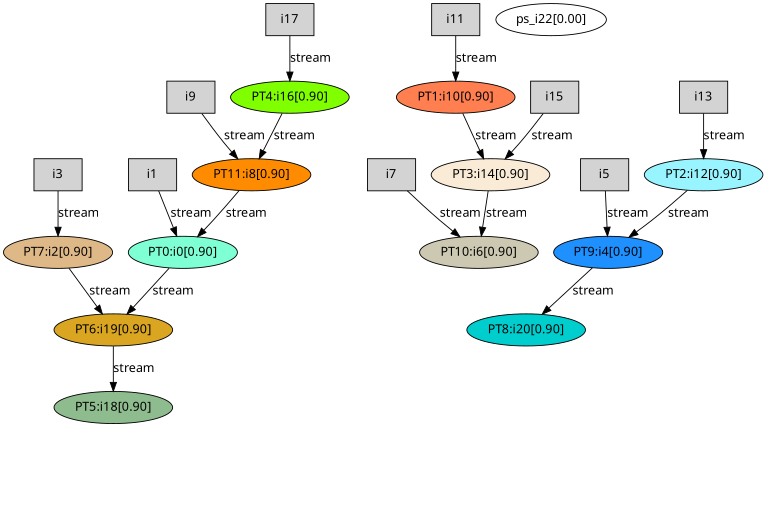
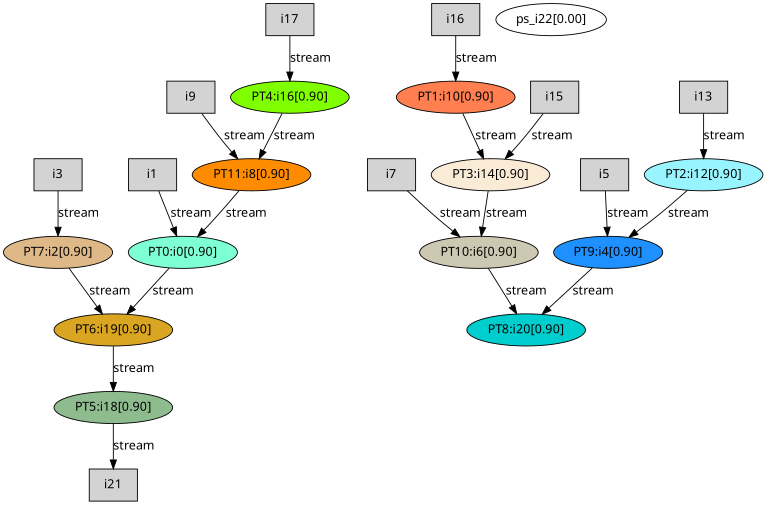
(456, 20) -> (456, 20)
none -> (500, 287)
none -> (113, 485)
